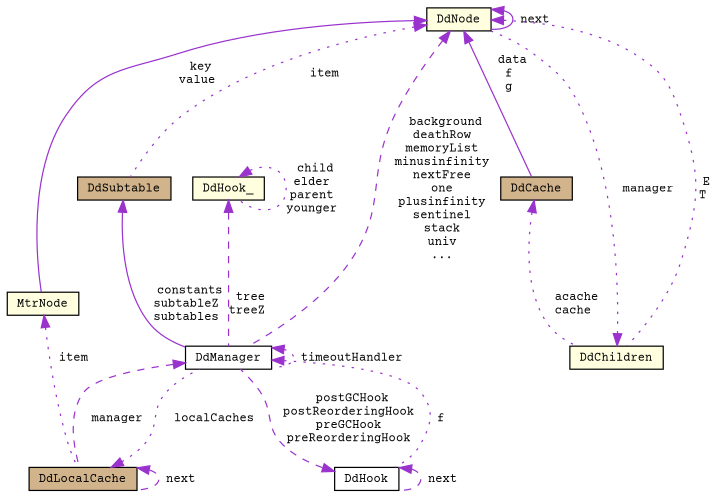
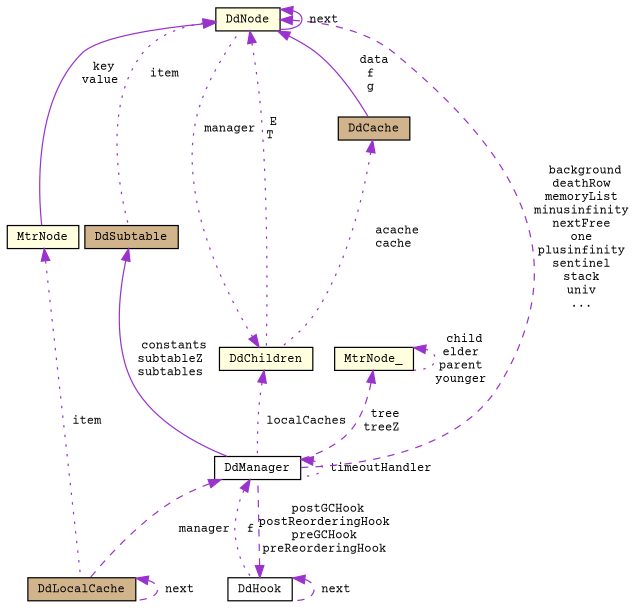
(229, 189) -> (374, 359)
(156, 412) -> (258, 420)
